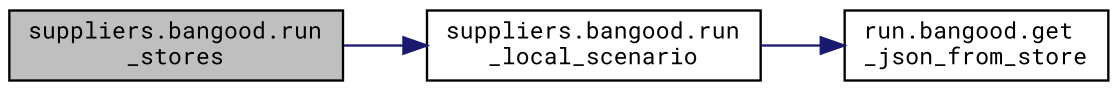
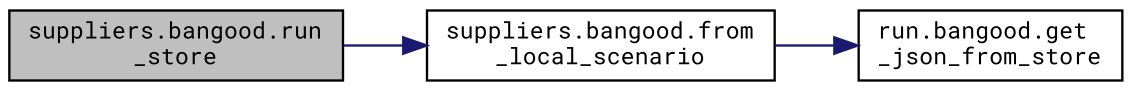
(176, 46) -> (176, 46)
(594, 46) -> (601, 46)
